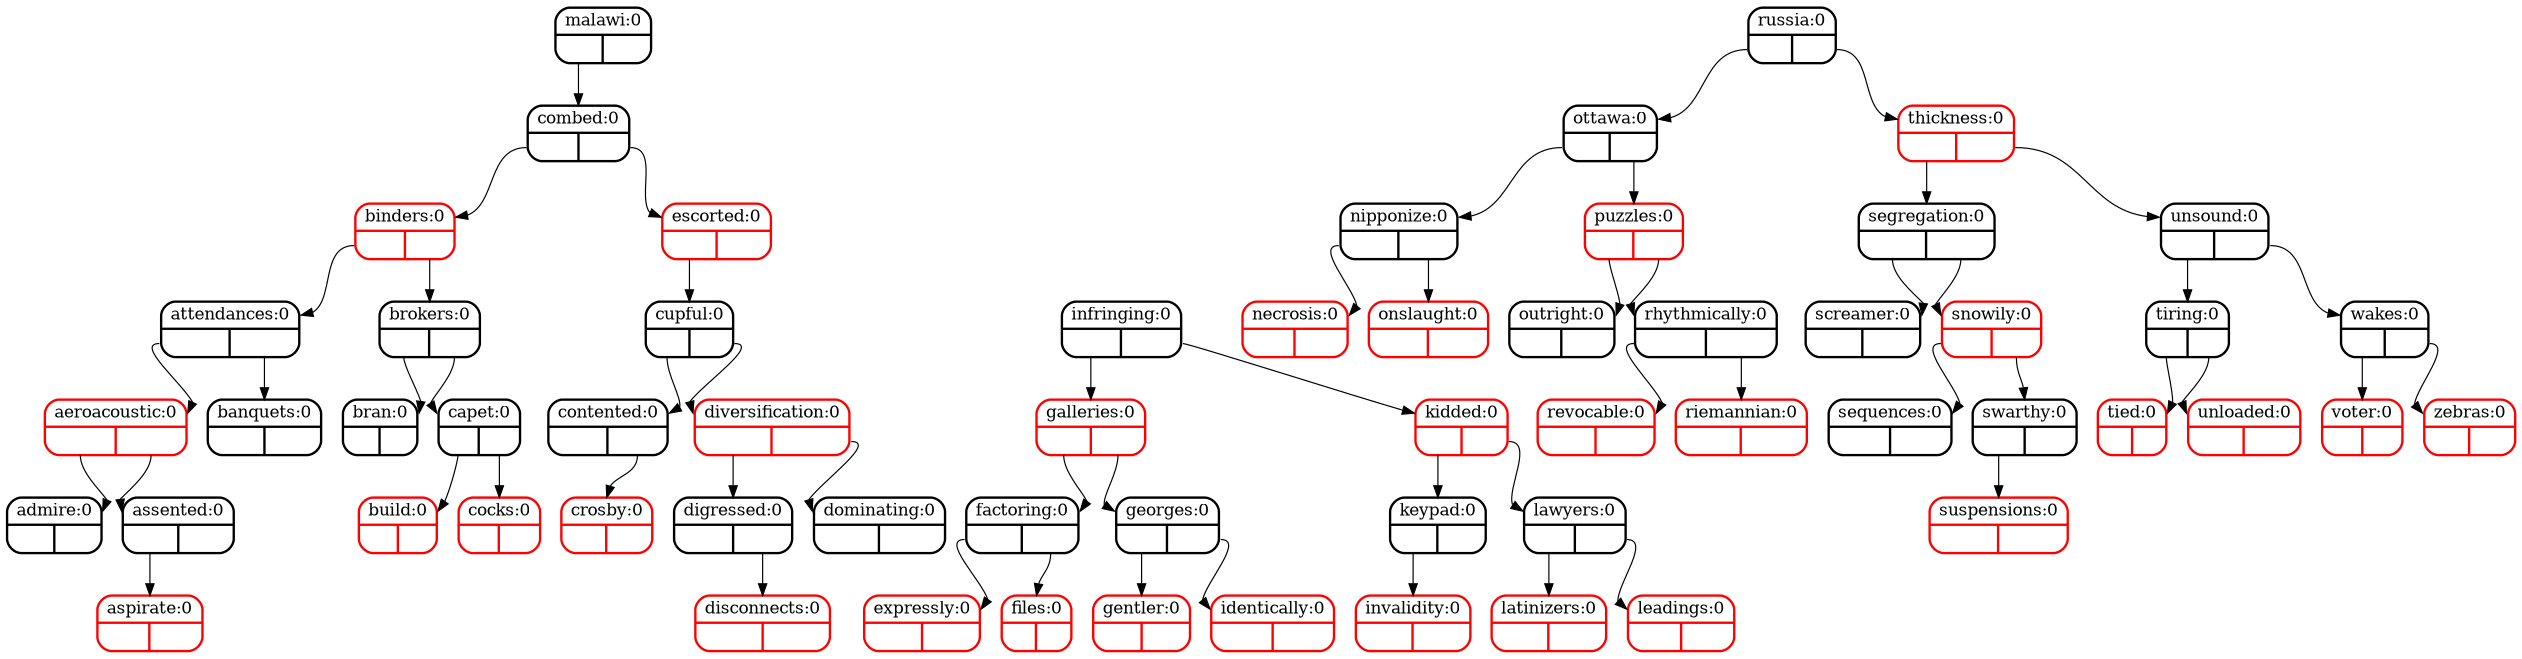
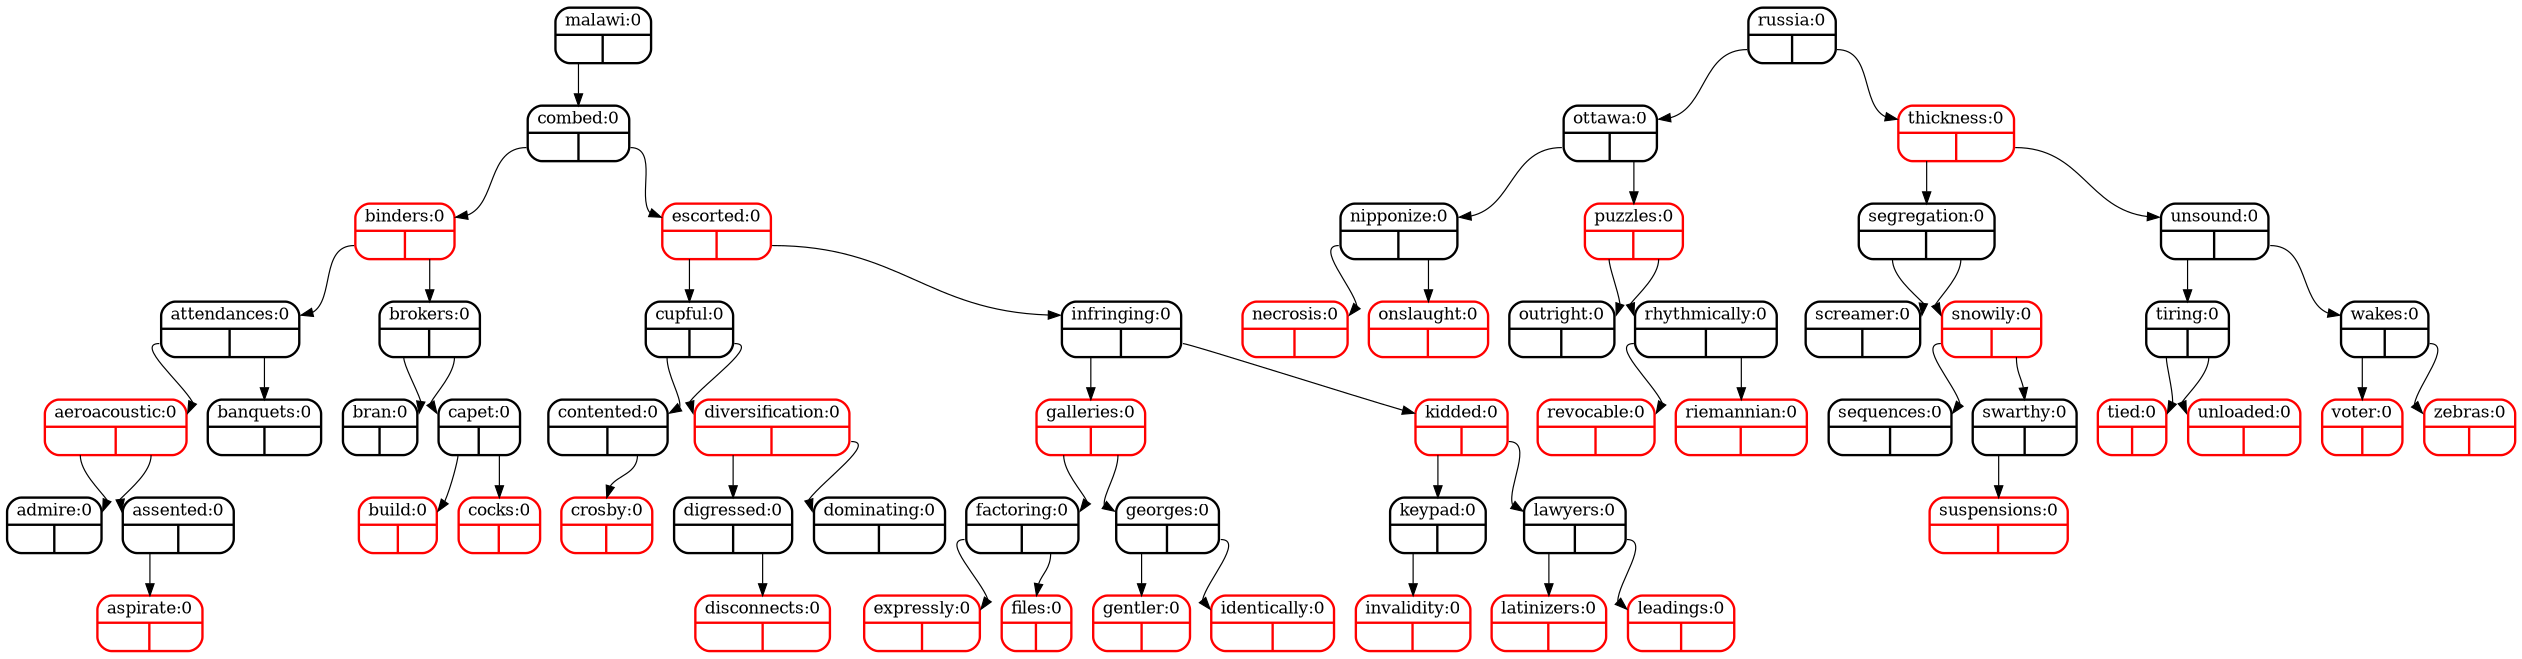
none -> (911, 278)
